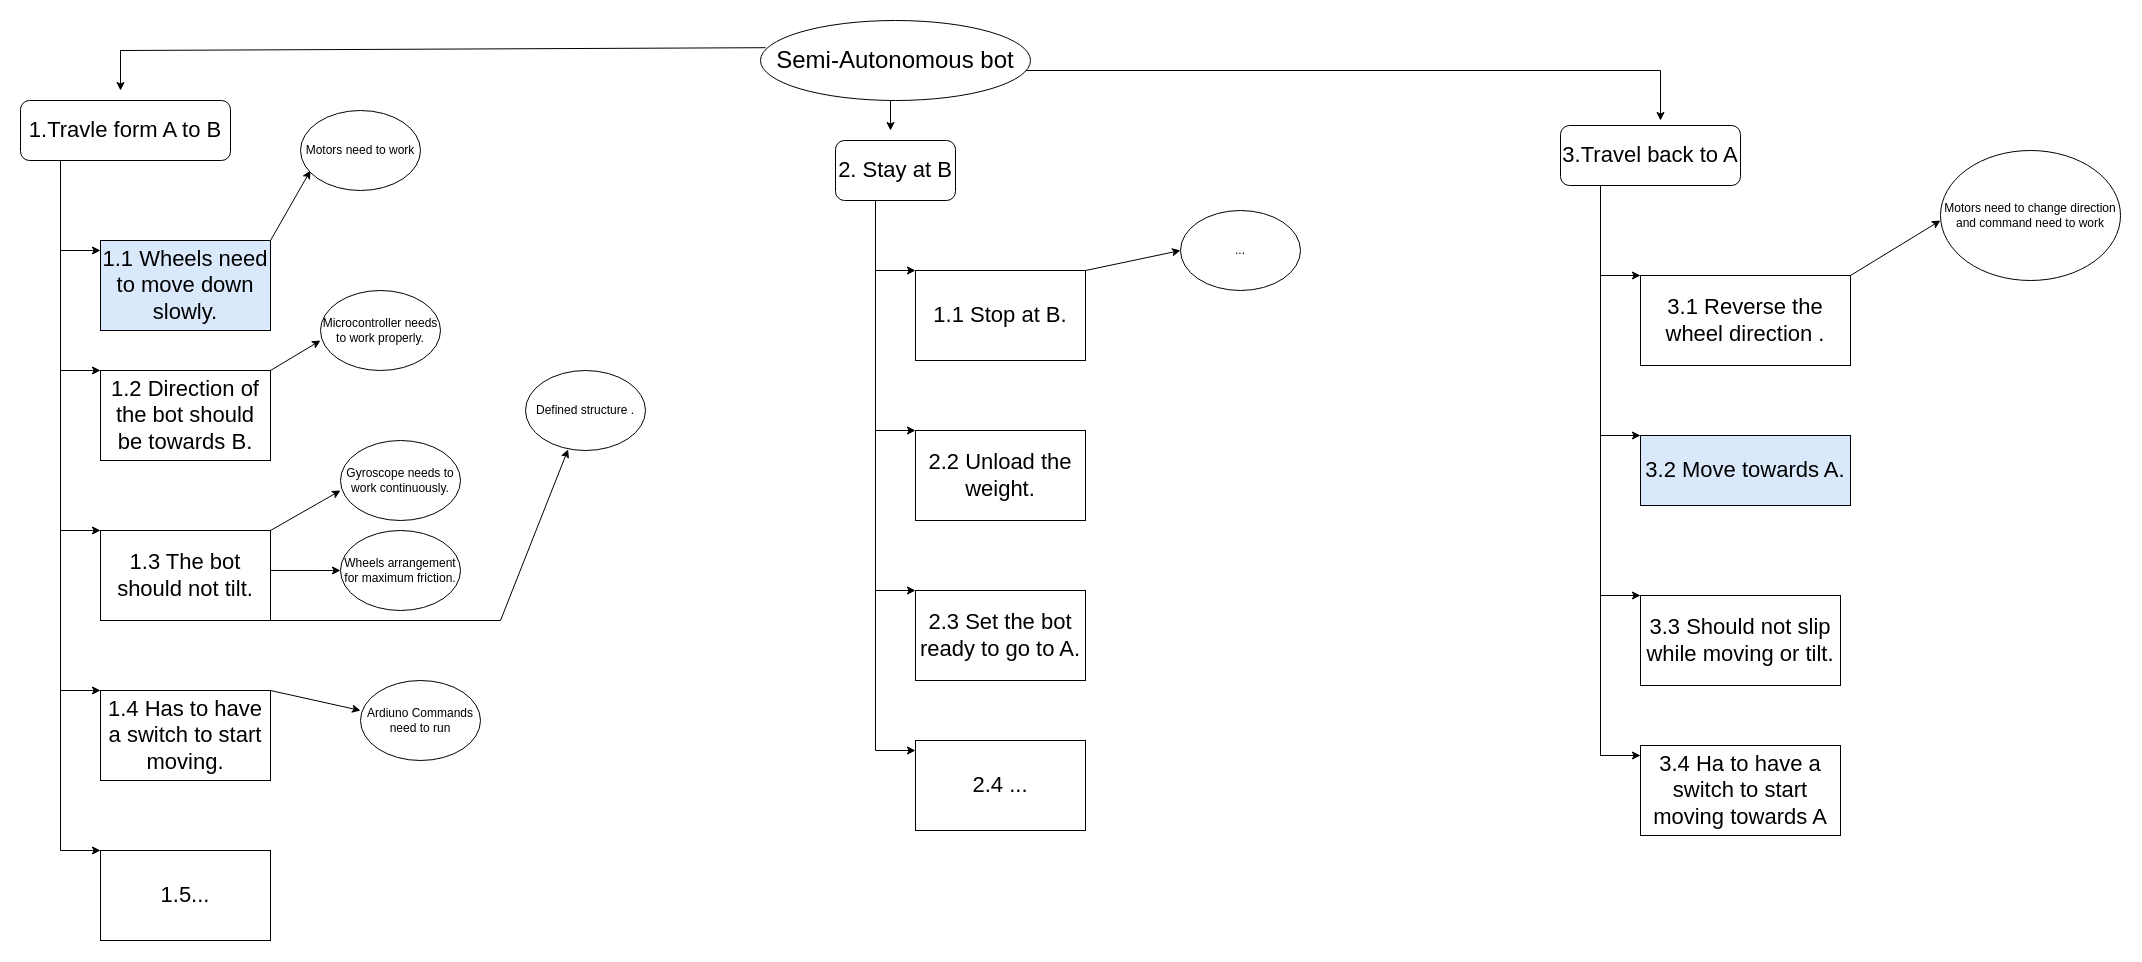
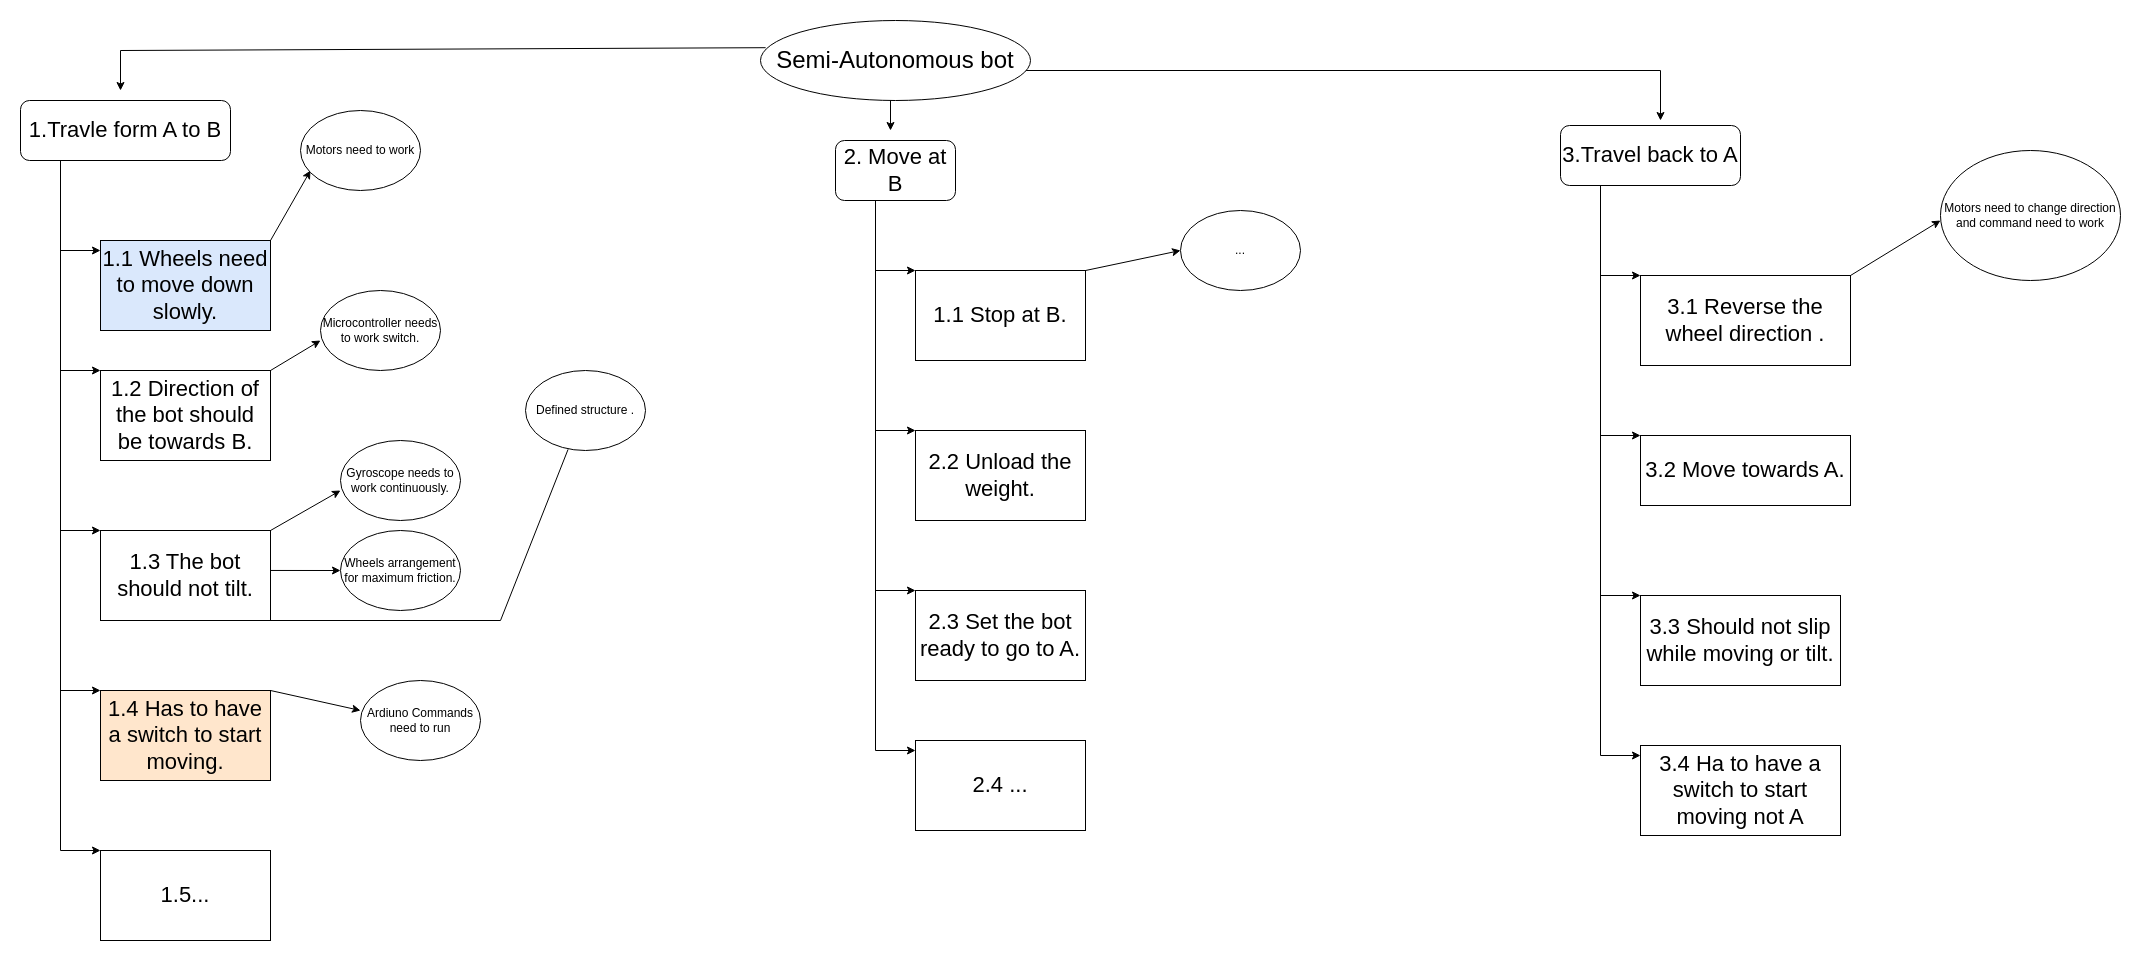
(896, 171) -> (896, 171)
(381, 331) -> (381, 331)
(565, 457) -> (566, 454)
(1746, 471) -> (1746, 471)
(186, 736) -> (186, 736)
(1741, 791) -> (1741, 791)
